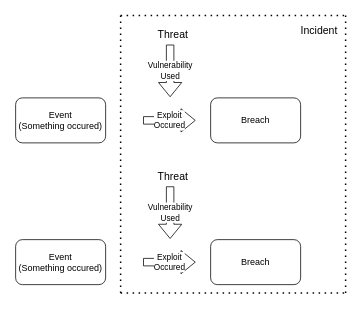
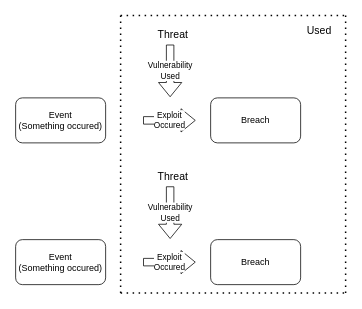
(319, 30) -> (319, 30)
